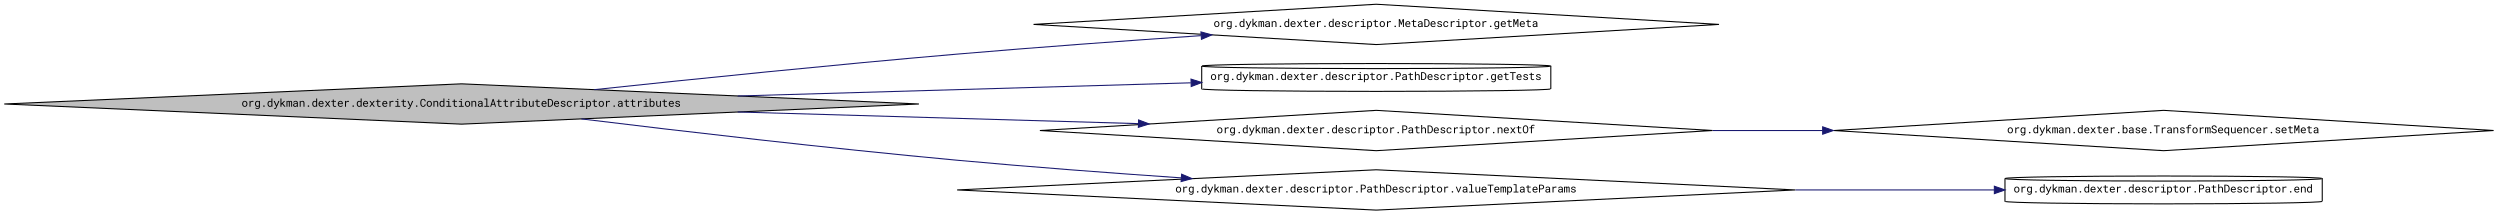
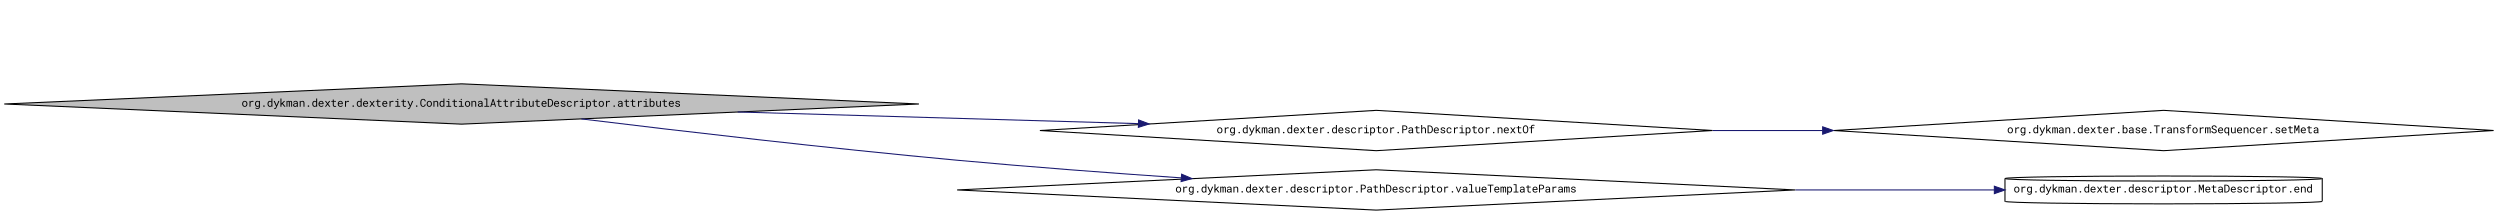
(1376, 24) -> none
(1376, 77) -> none
(2164, 190) -> (2164, 190)
